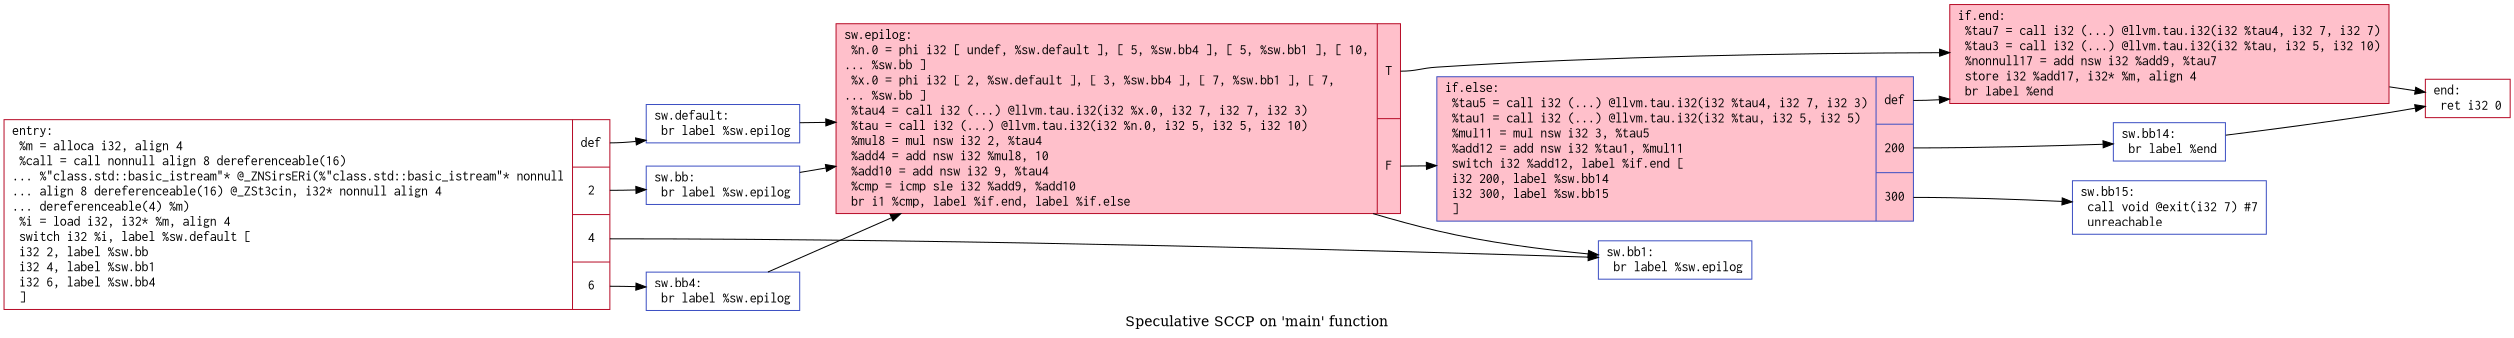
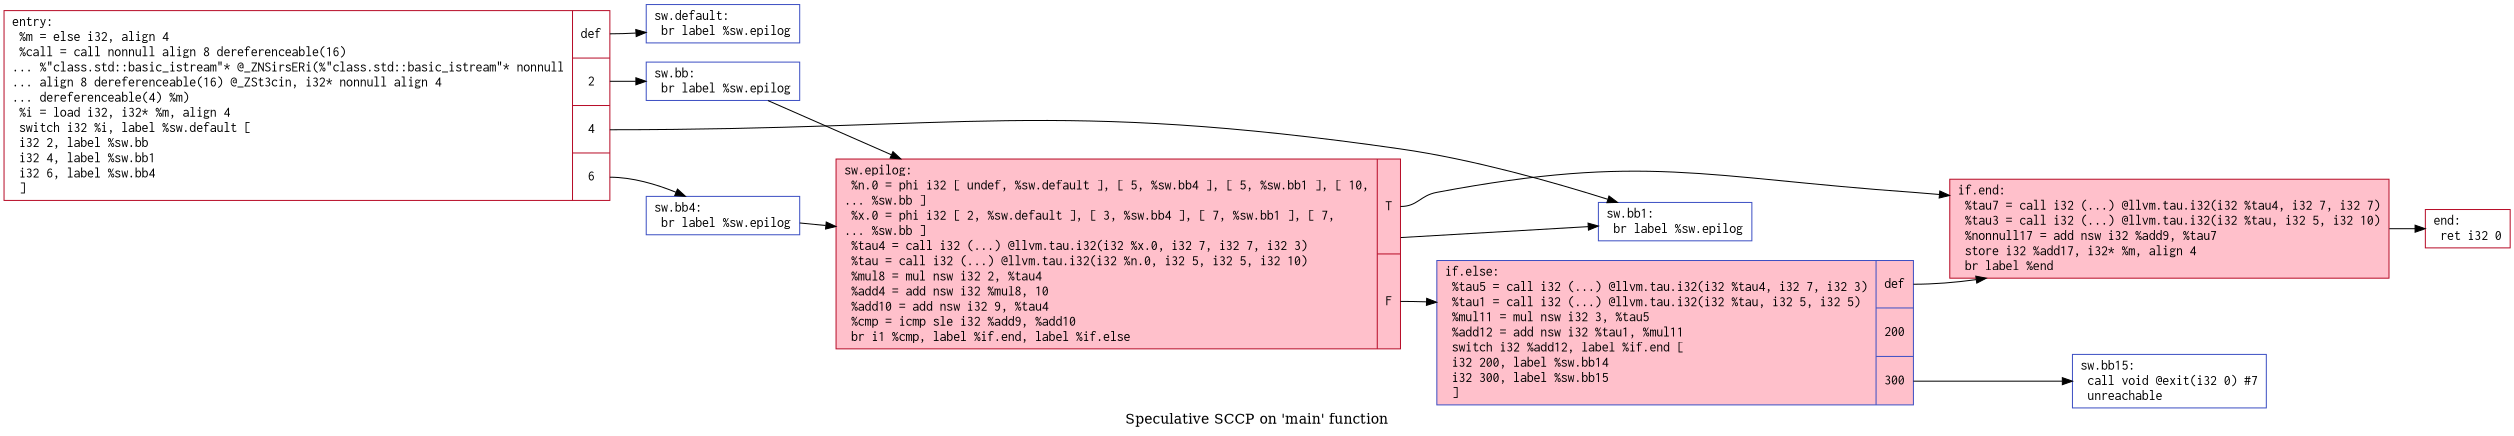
(813, 123) -> none
(2169, 142) -> none
(97, 146) -> (91, 37)
(2169, 207) -> (2169, 381)
